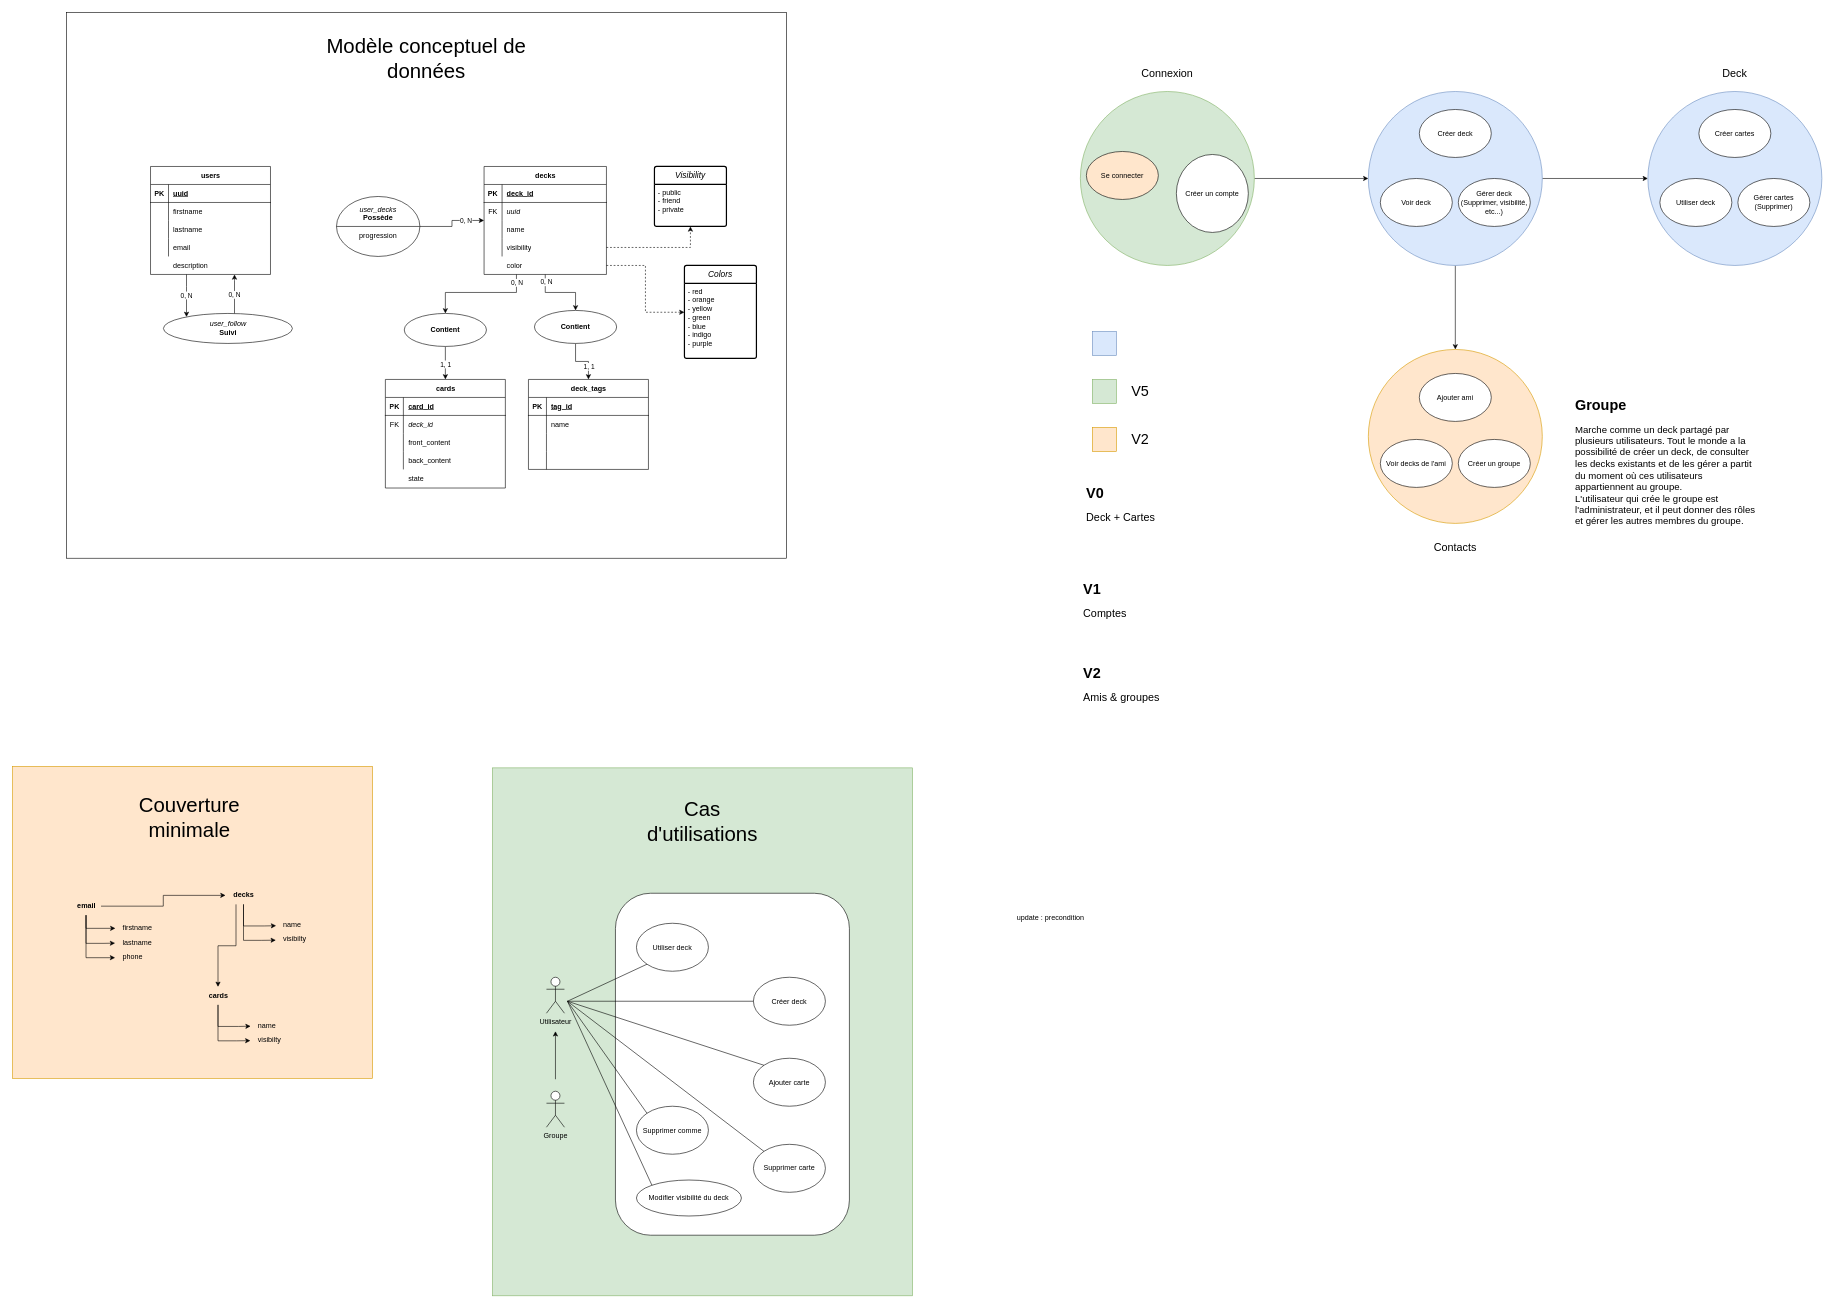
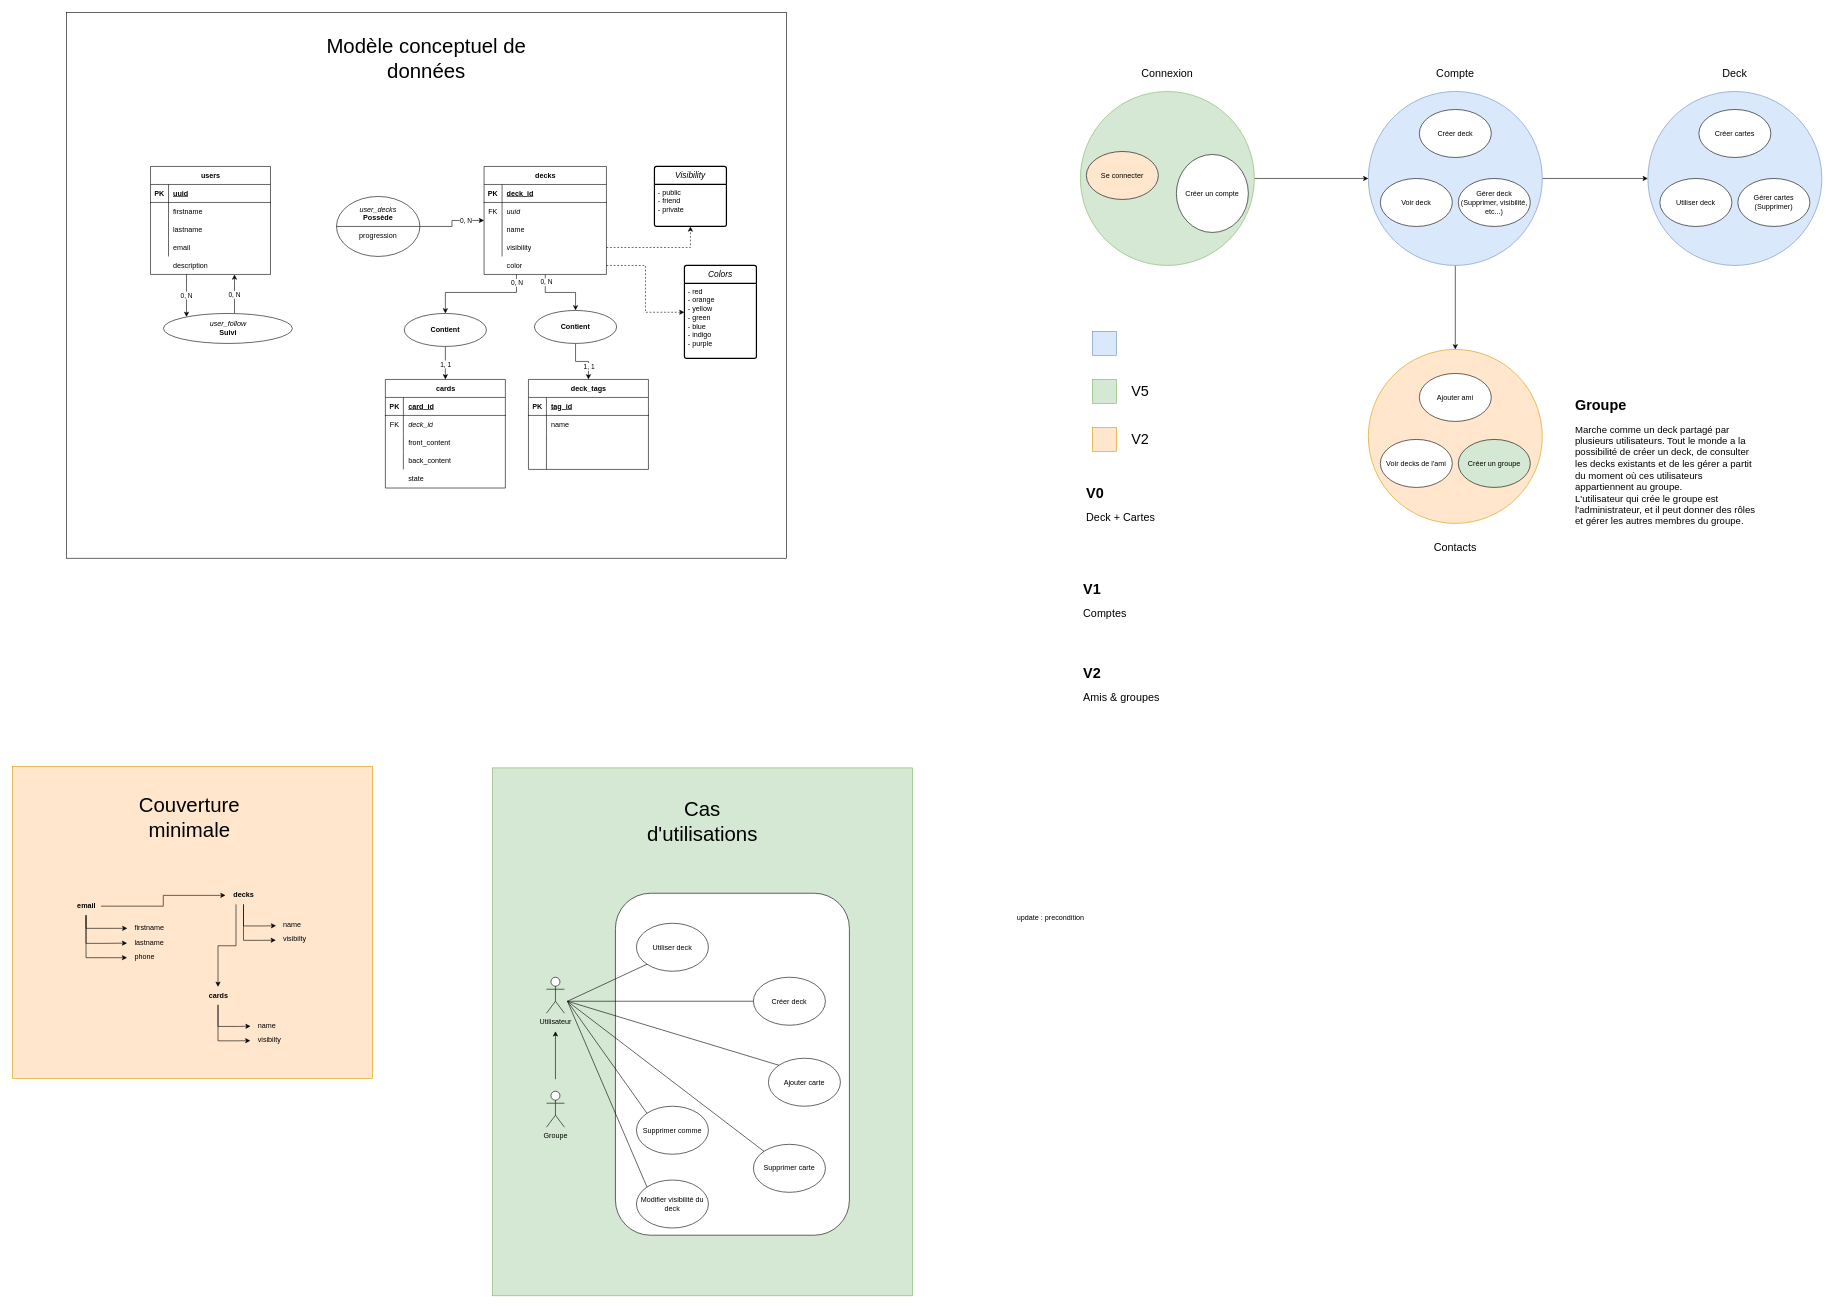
none -> (1455, 74)
(1494, 464) -> (1494, 464)
(137, 942) -> (149, 942)
(789, 1082) -> (804, 1082)
(689, 1198) -> (672, 1204)
